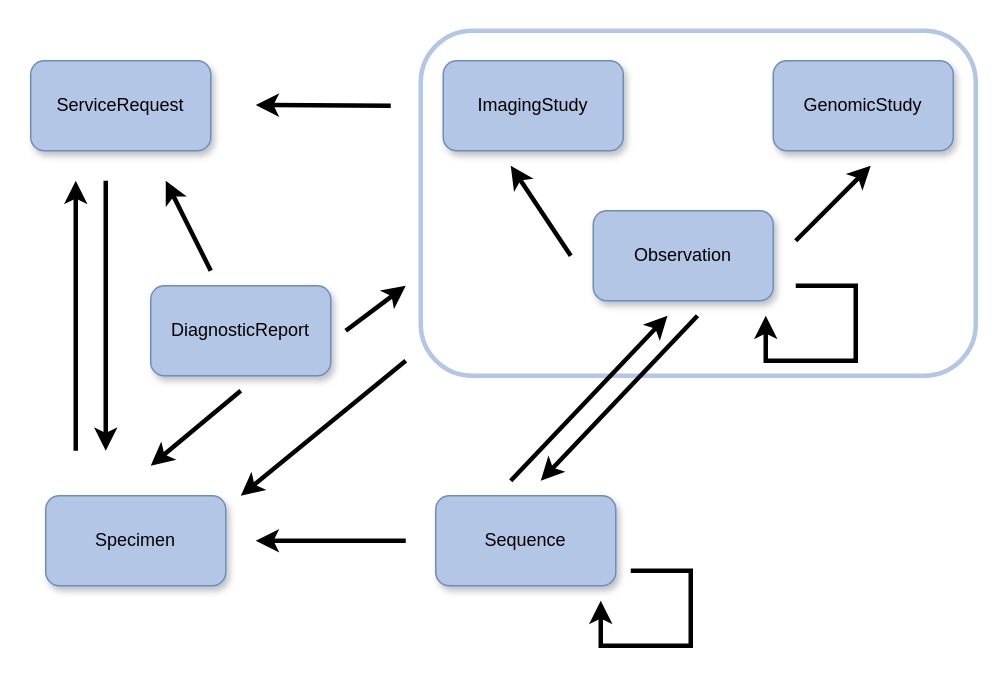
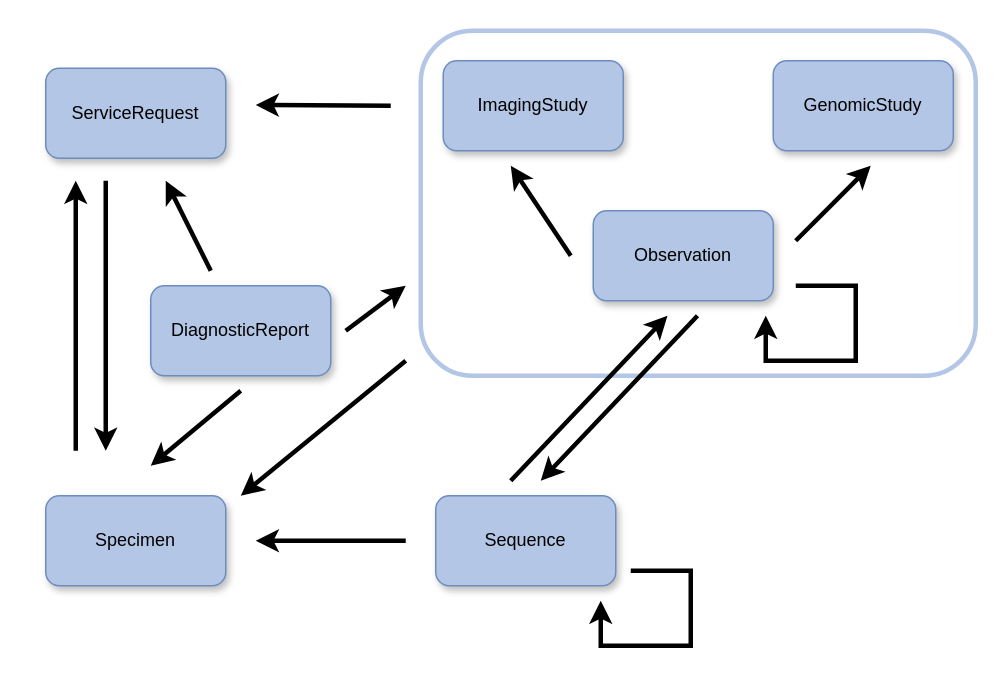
(121, 106) -> (136, 113)
